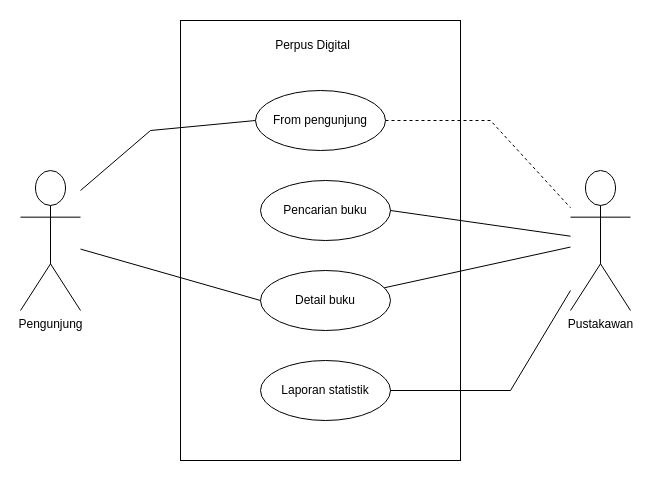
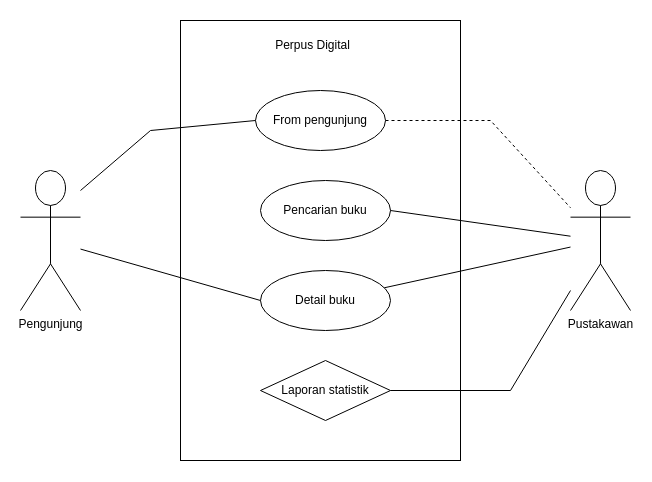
(326, 391) -> (326, 391)
